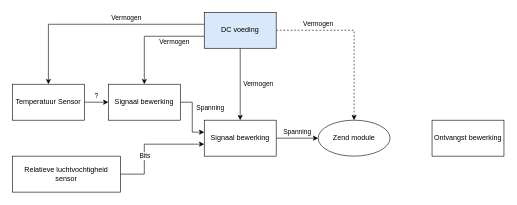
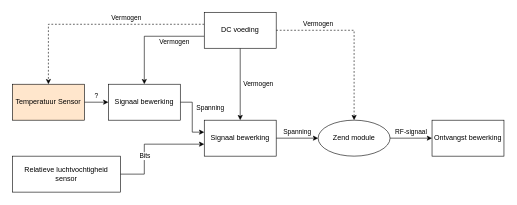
(98, 24) -> (98, 24)
(240, 30) -> (240, 30)
(48, 102) -> (48, 102)
none -> (426, 138)
